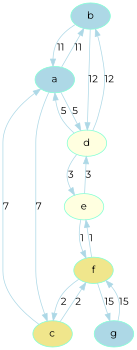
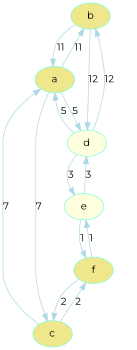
(91, 16) -> (91, 16)
(55, 80) -> (55, 80)
(114, 334) -> none
